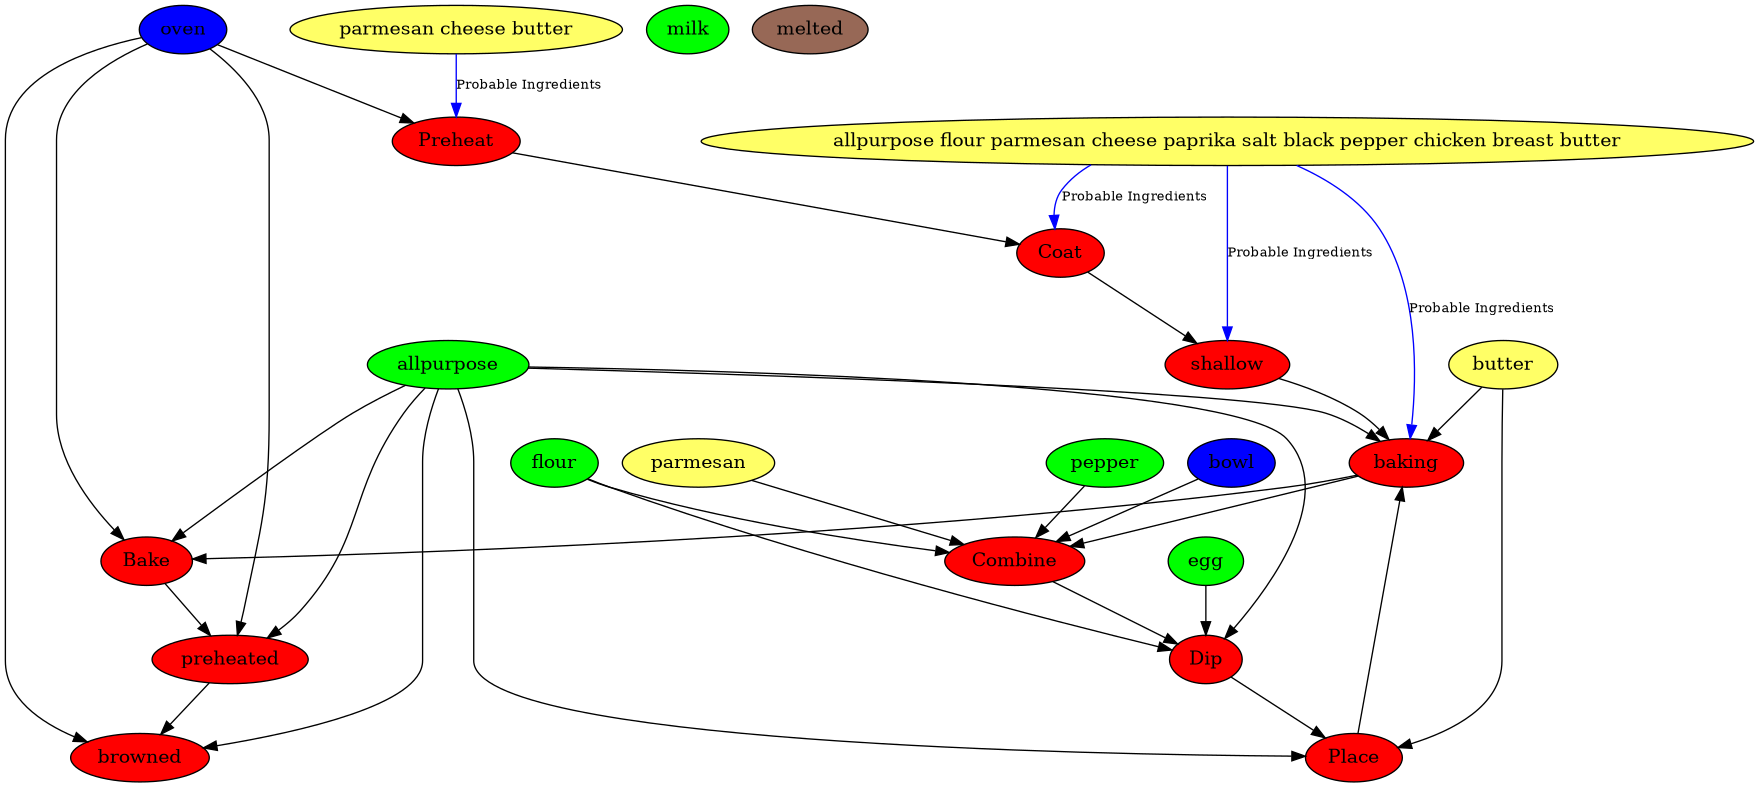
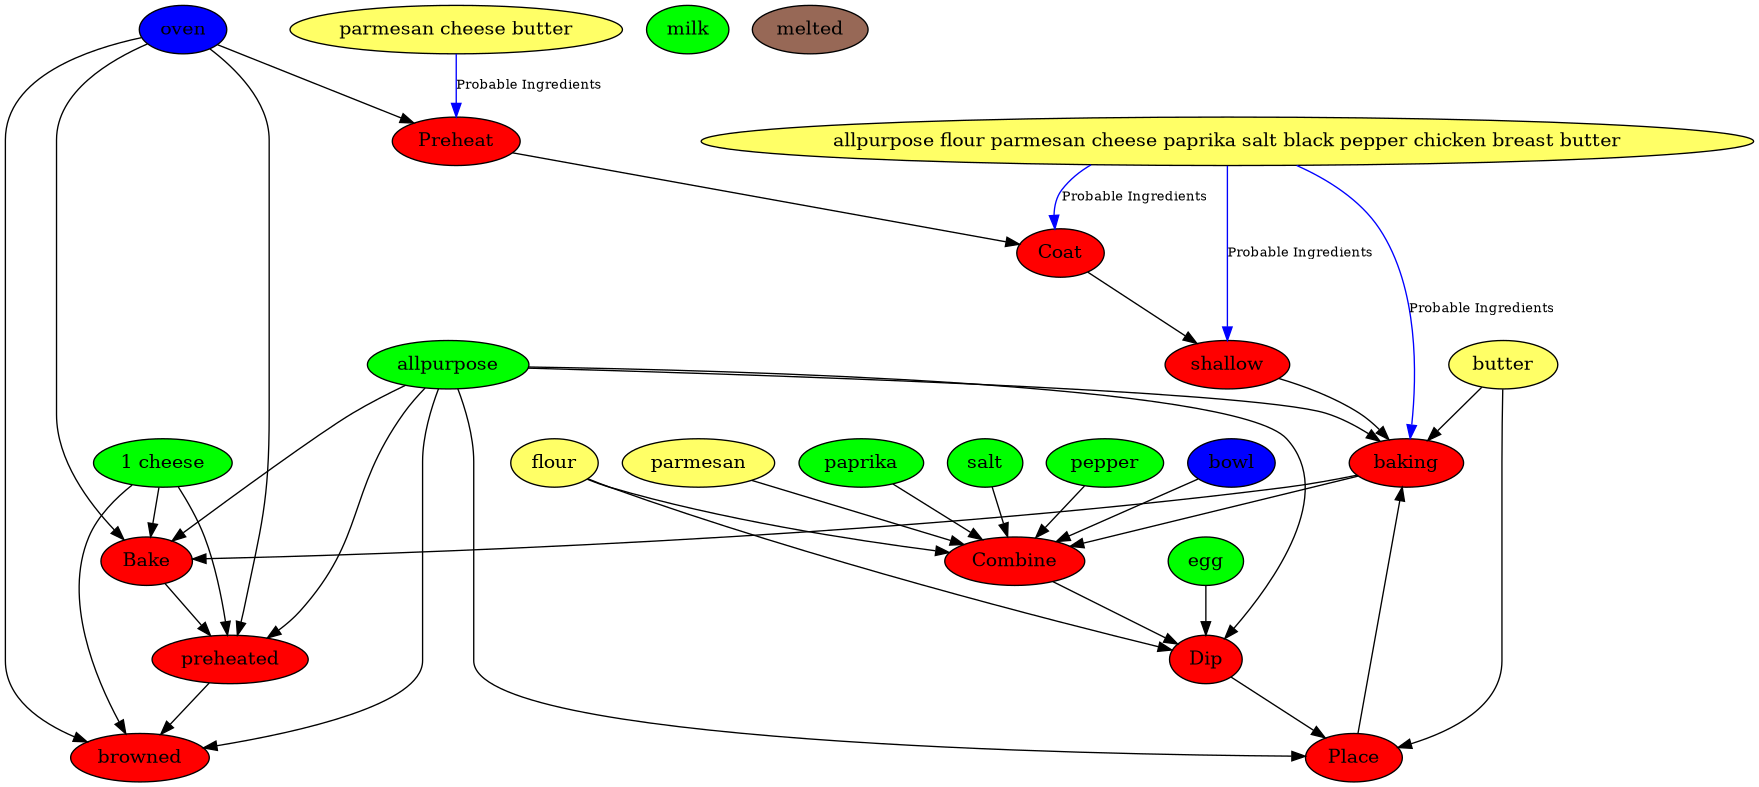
none -> (163, 463)
(554, 463) -> (554, 463)
none -> (861, 463)
none -> (985, 463)
